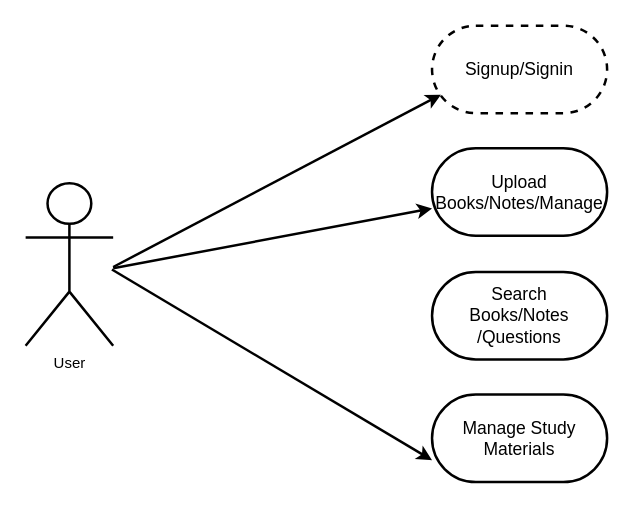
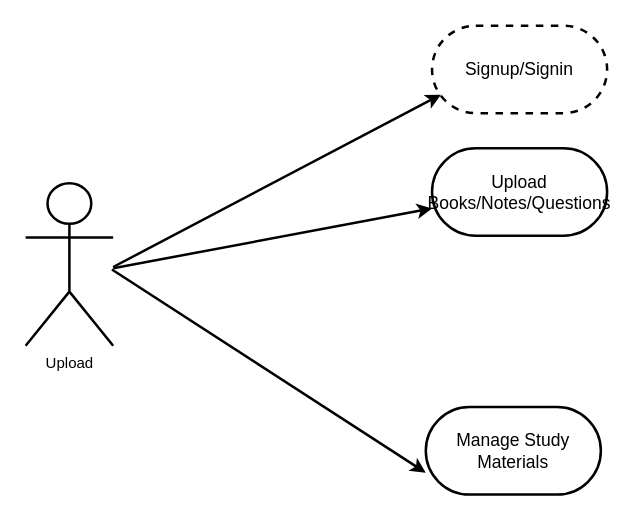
(519, 192) -> (519, 192)
(519, 316) -> none
(70, 363) -> (70, 363)
(519, 438) -> (513, 451)
